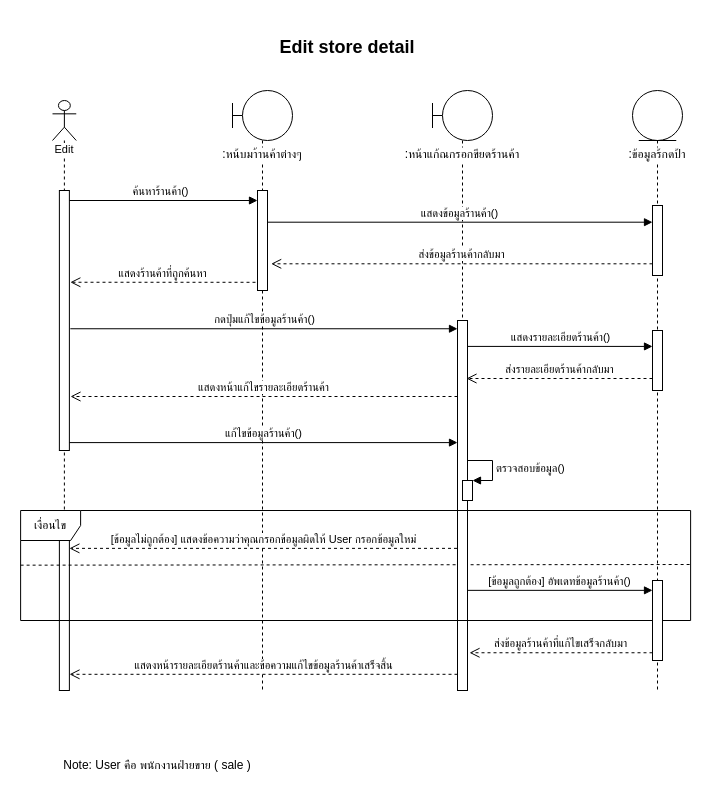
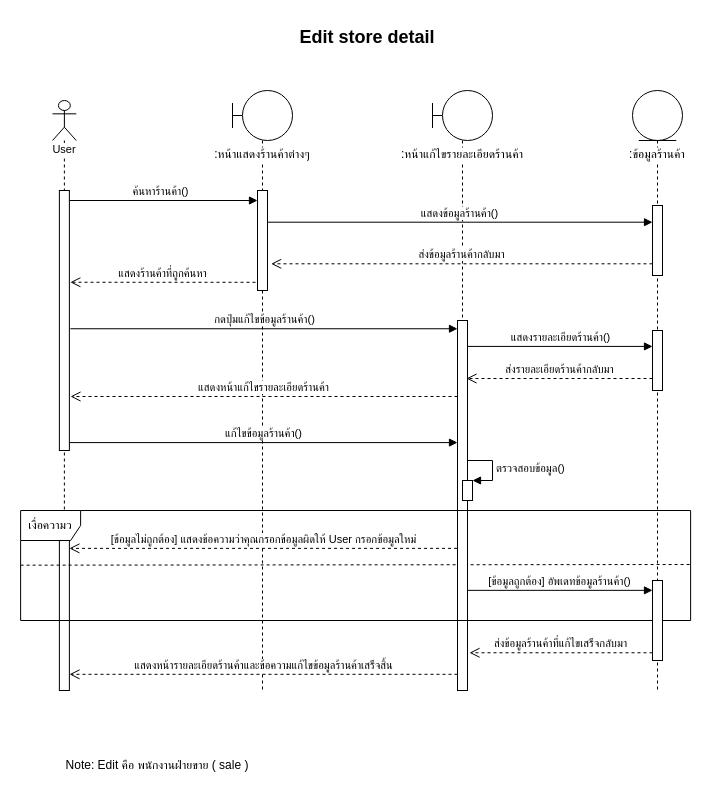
(348, 46) -> (368, 36)
(65, 150) -> (65, 157)
(262, 154) -> (262, 154)
(462, 154) -> (462, 154)
(657, 154) -> (657, 154)
(51, 526) -> (51, 526)
(158, 766) -> (158, 766)
